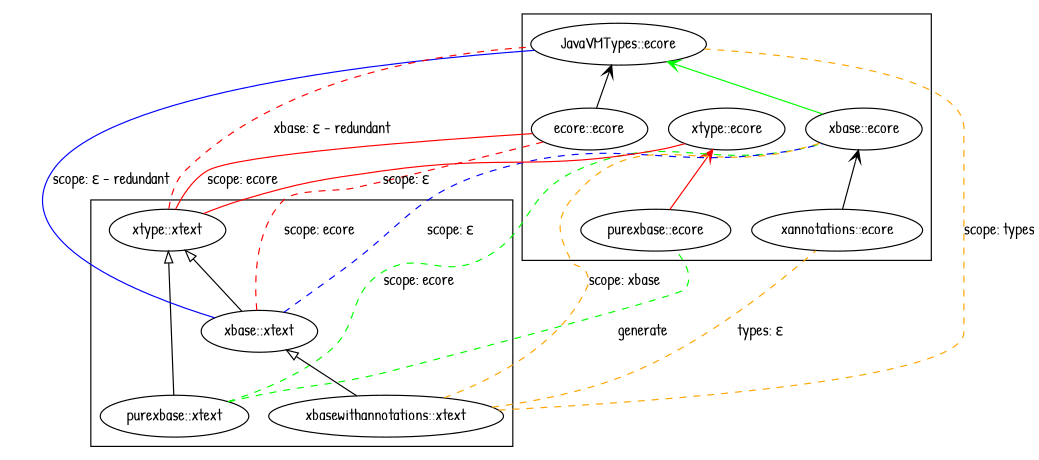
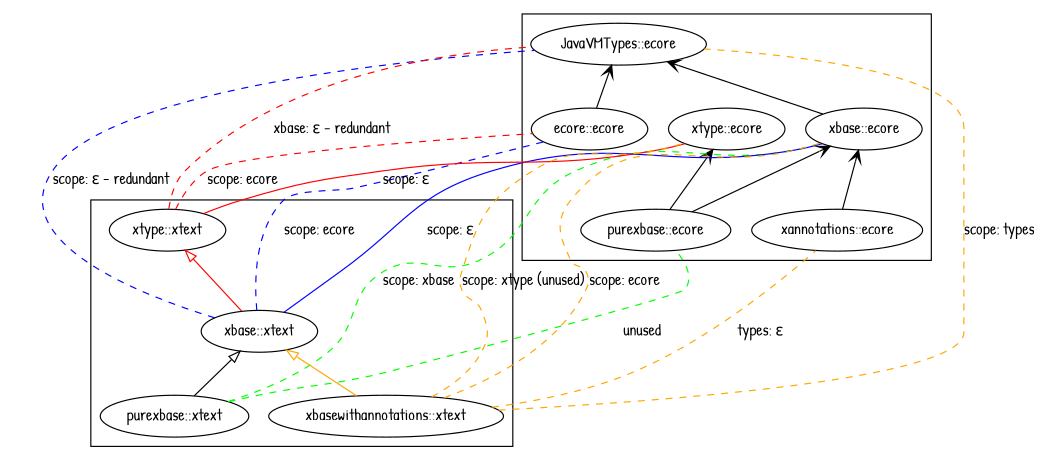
(751, 90) -> (751, 90)
(163, 110) -> (163, 110)
(344, 148) -> (344, 148)
(488, 172) -> (488, 172)
none -> (756, 182)
(688, 184) -> (688, 184)
(357, 187) -> (357, 187)
none -> (485, 214)
(419, 281) -> (419, 281)
(624, 281) -> (624, 281)
(218, 285) -> (218, 285)
(171, 329) -> (213, 378)
(642, 331) -> (642, 331)
(327, 376) -> (327, 376)
